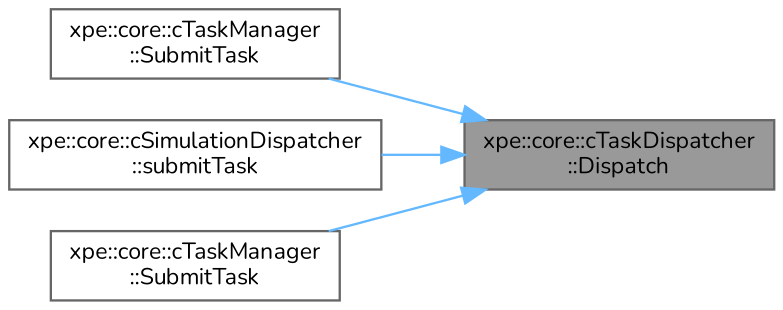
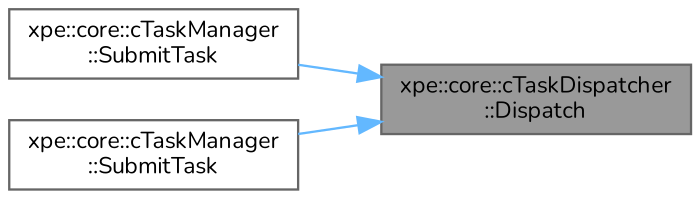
(195, 155) -> none
